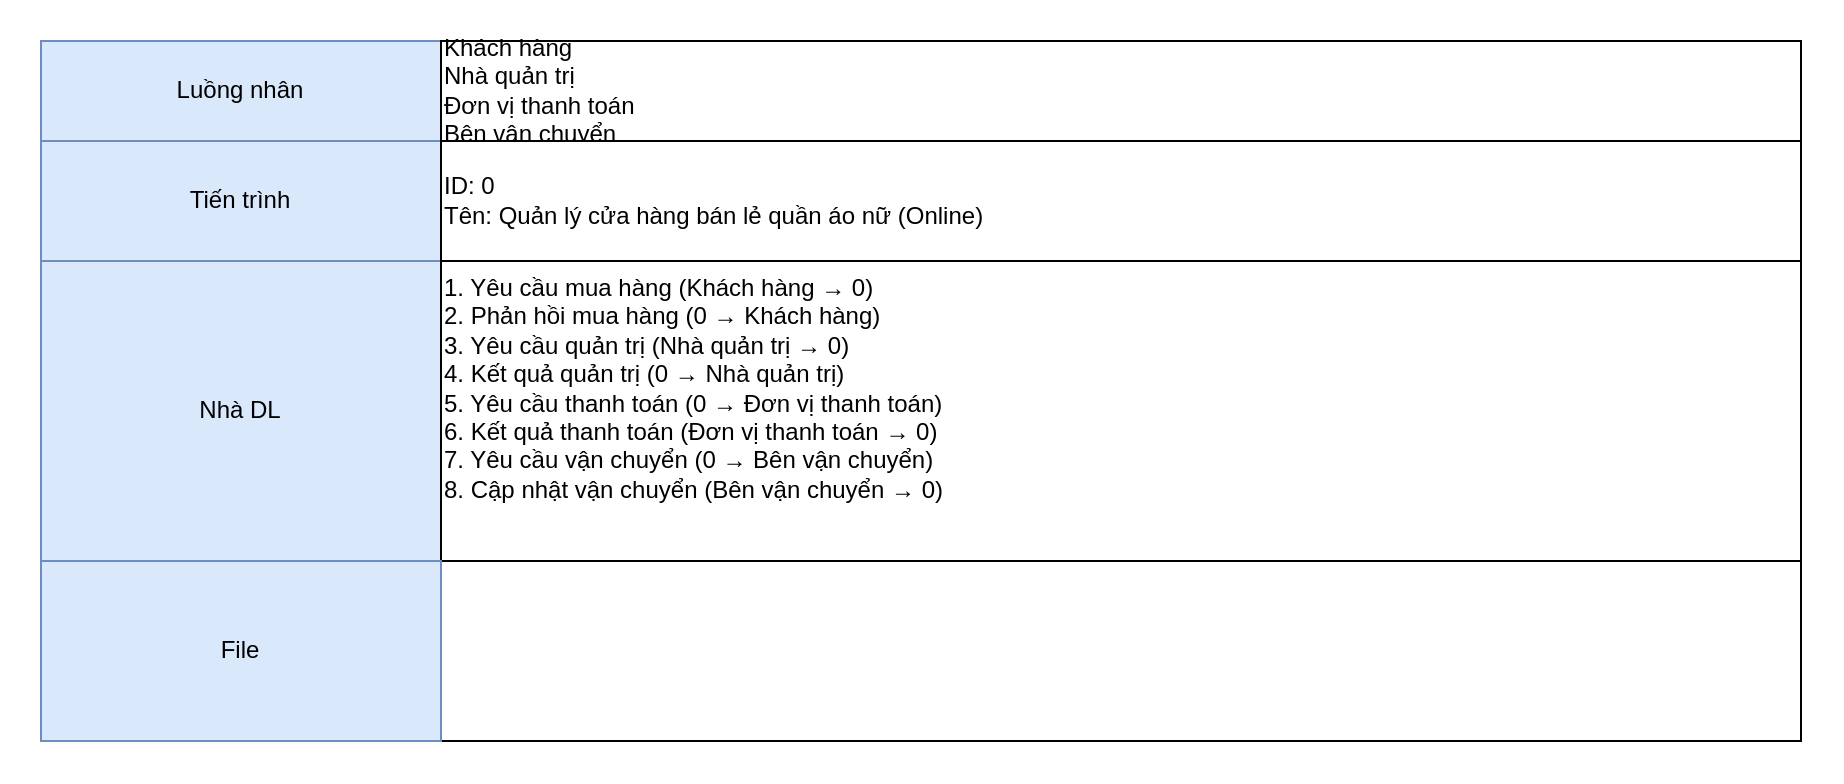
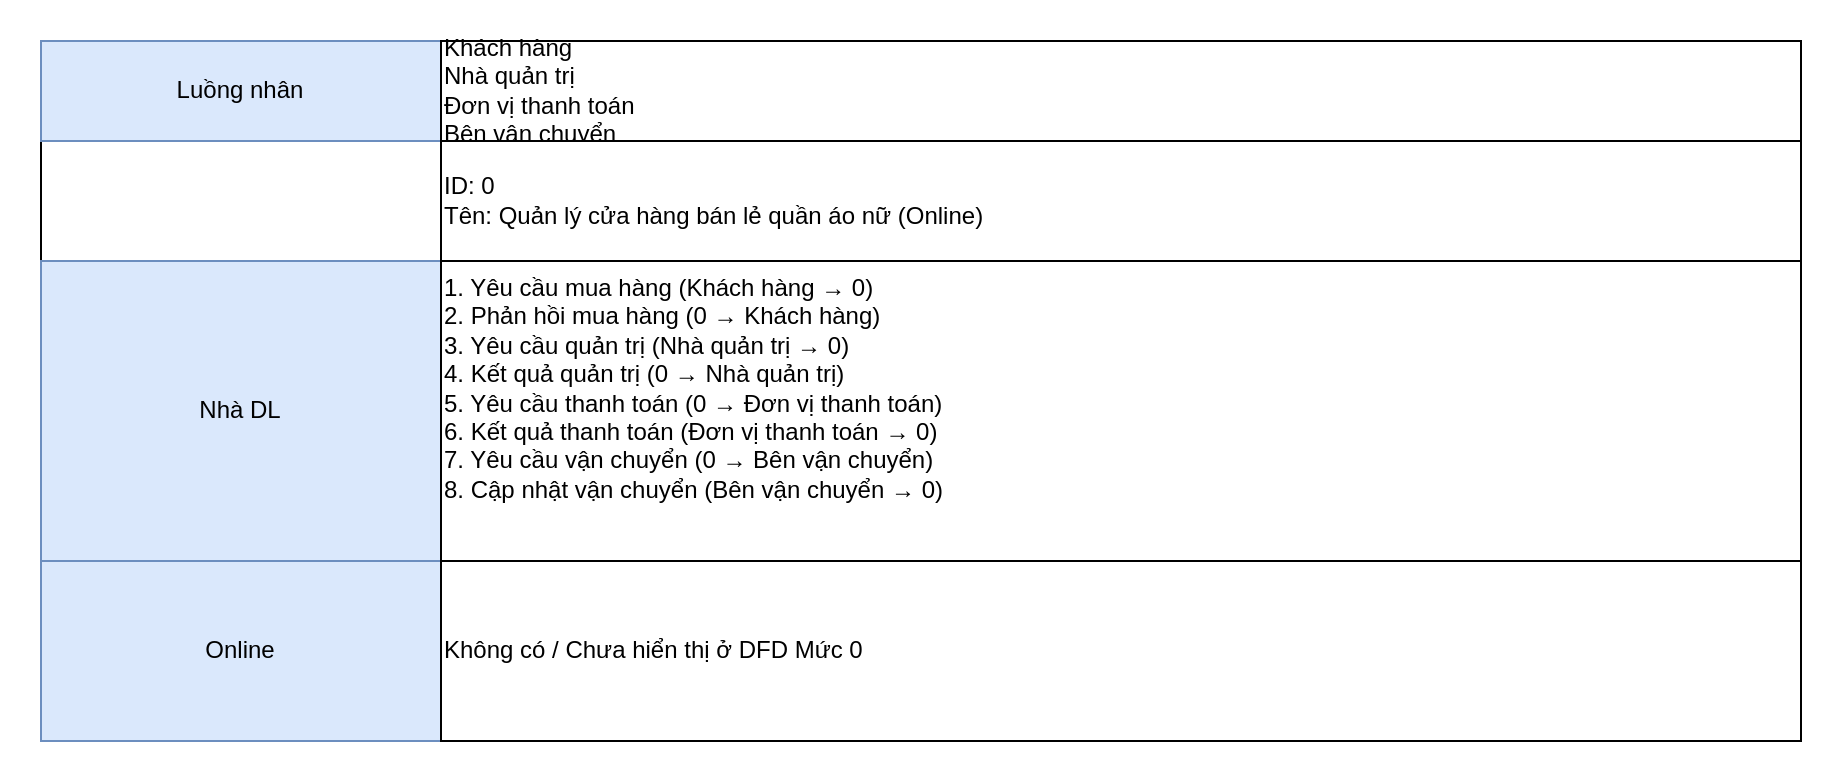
(241, 201) -> none
(241, 651) -> (241, 651)
none -> (1121, 651)
